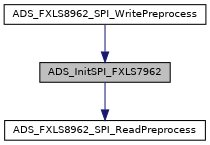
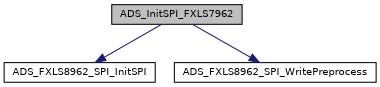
(105, 38) -> (221, 41)
(105, 130) -> (80, 72)
